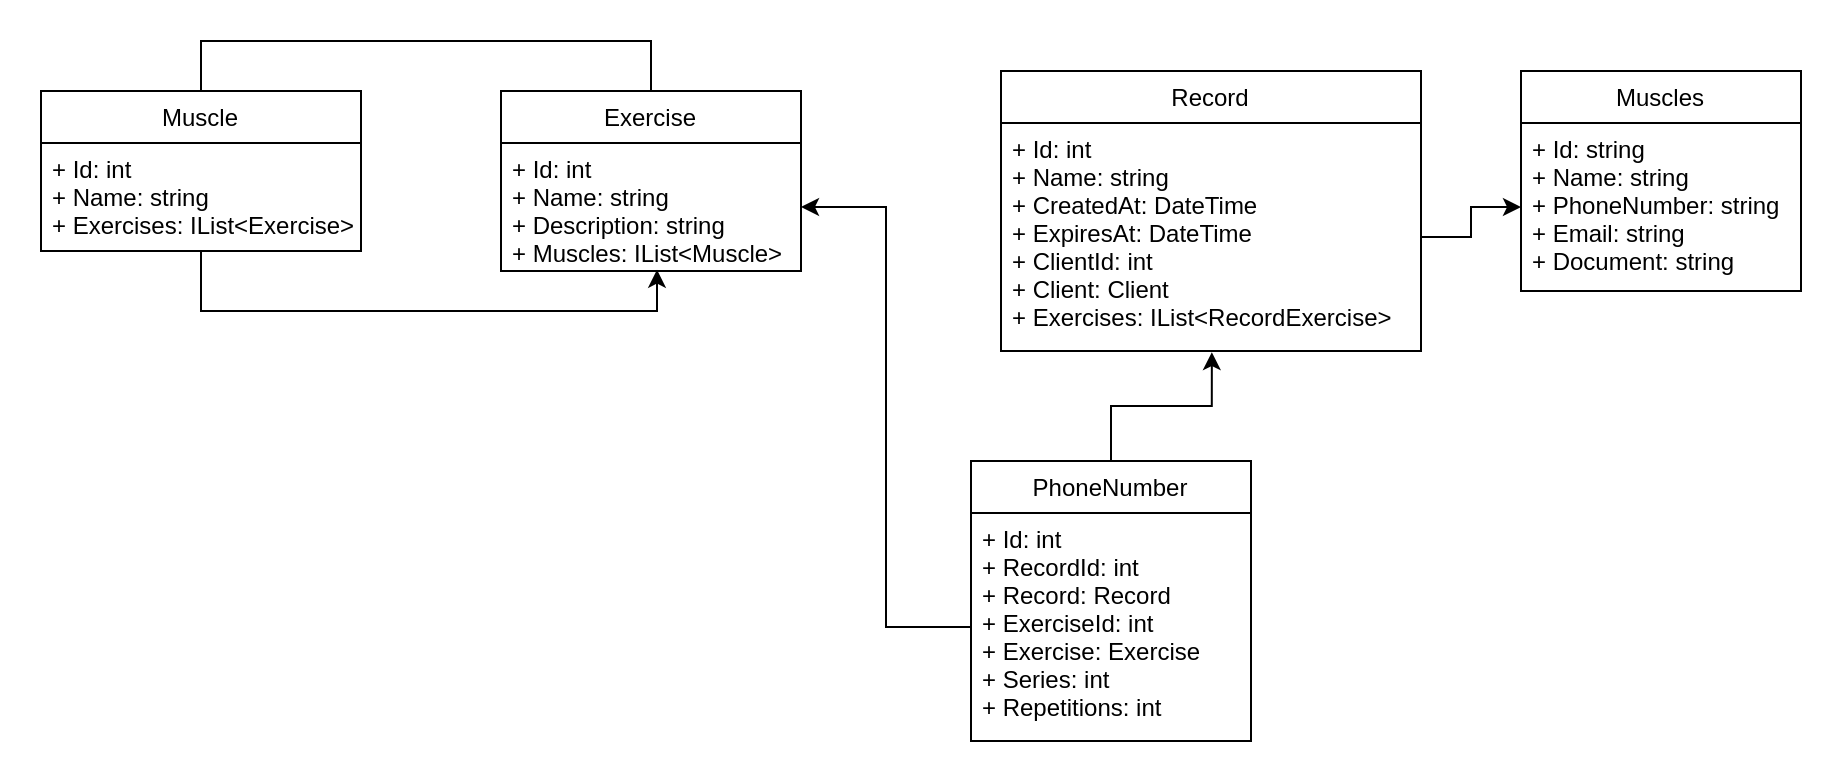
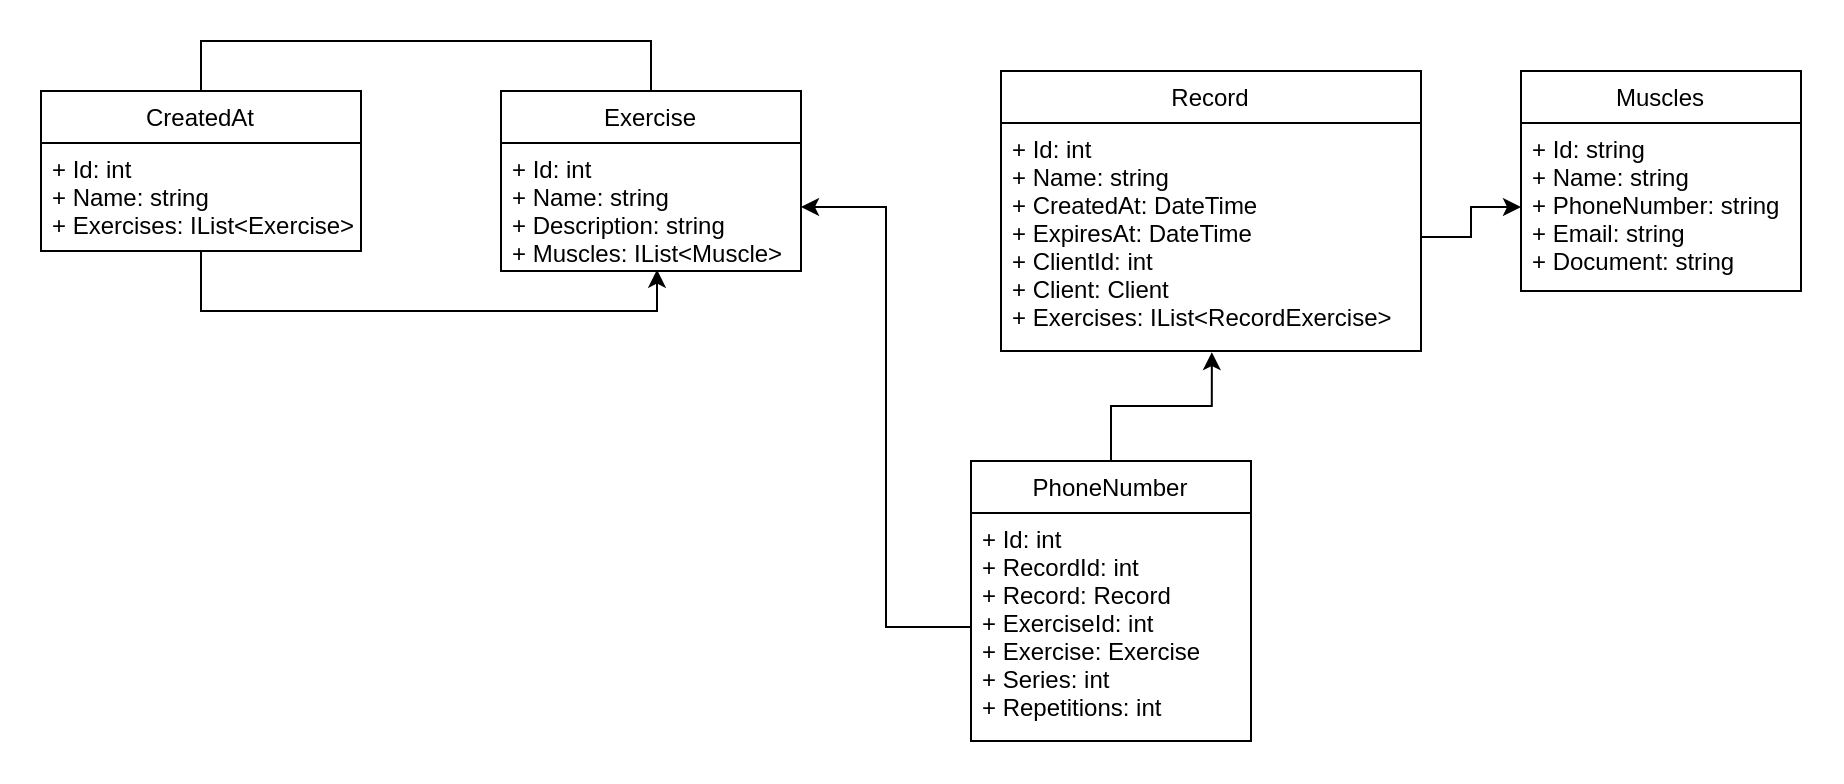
(200, 118) -> (200, 118)
